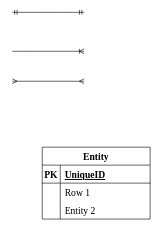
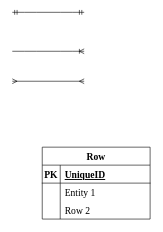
(96, 157) -> (96, 157)
(77, 193) -> (84, 193)
(84, 211) -> (77, 211)
